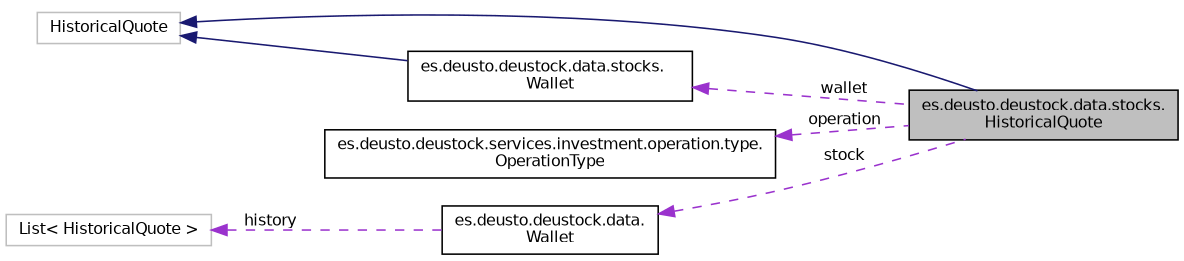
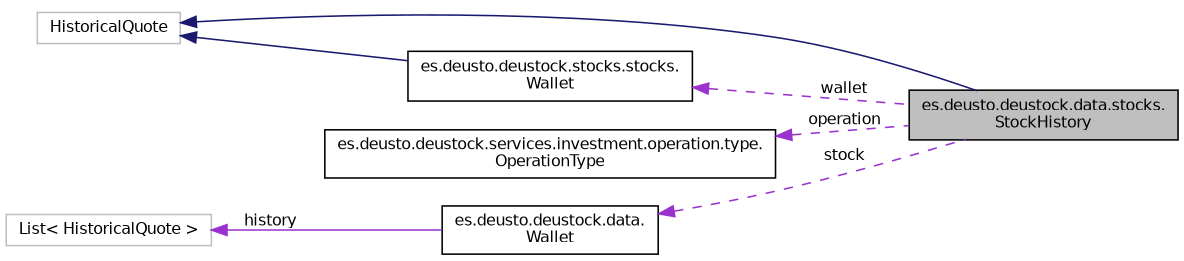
(550, 76) -> (550, 76)
(1044, 115) -> (1044, 115)
(335, 230) -> (335, 230)
